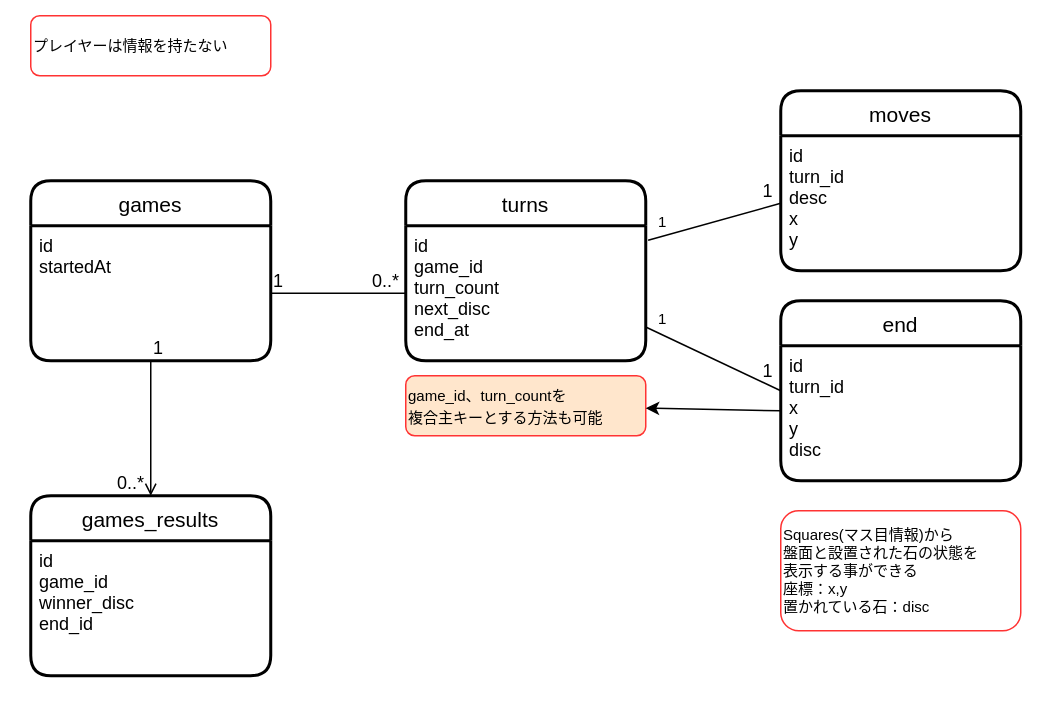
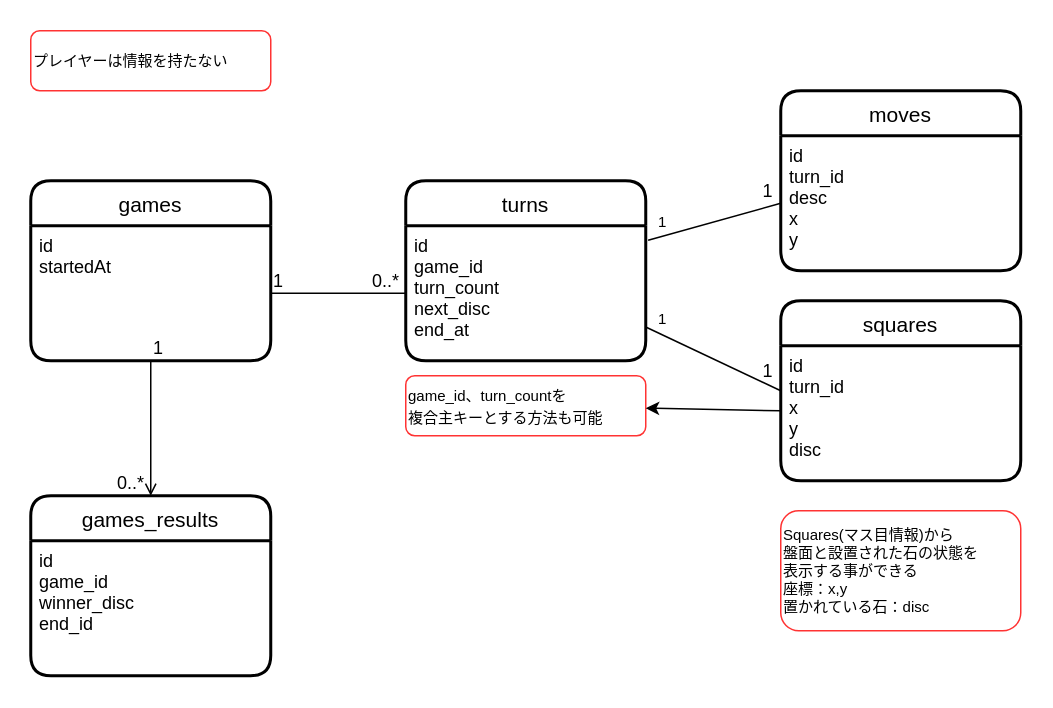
(151, 46) -> (151, 61)
(900, 325) -> (900, 325)
(526, 406) -> (526, 406)
